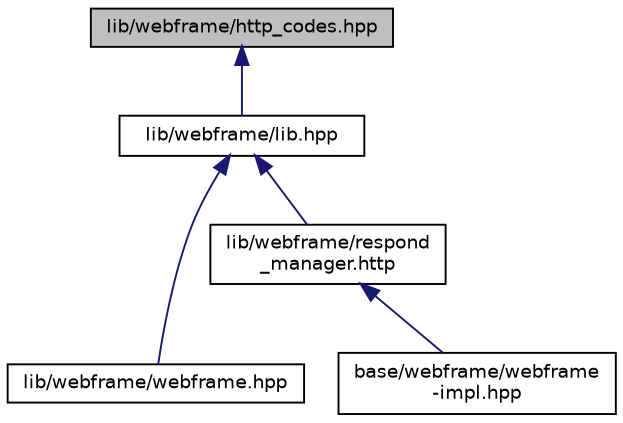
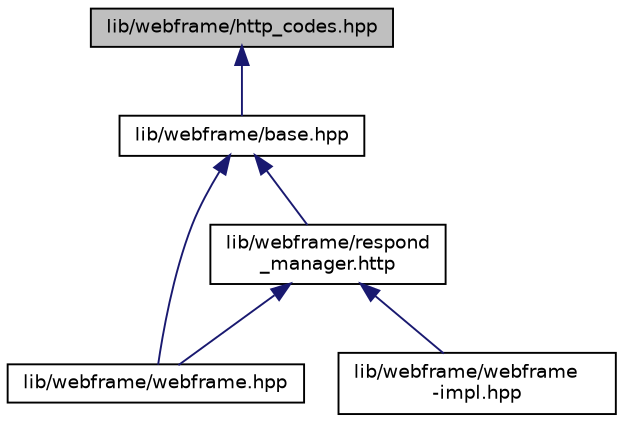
(242, 136) -> (242, 136)
none -> (226, 330)
(477, 383) -> (477, 383)
